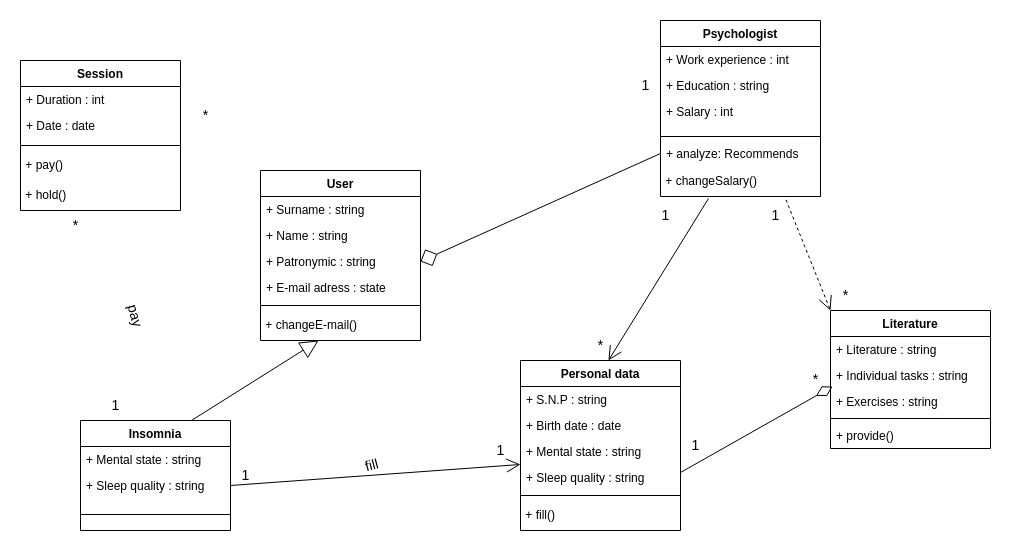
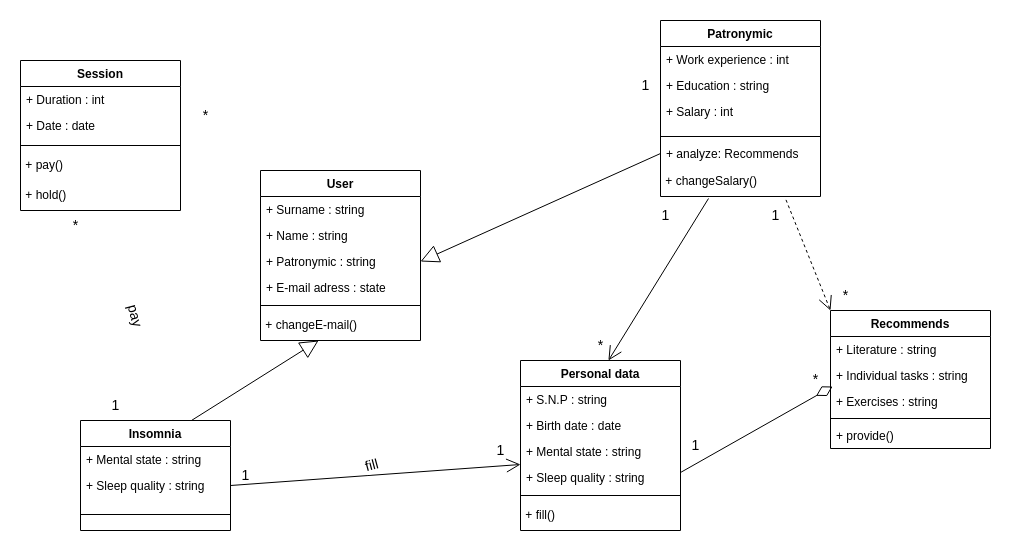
(740, 34) -> (740, 34)
(438, 253) -> (438, 254)
(910, 324) -> (910, 324)
